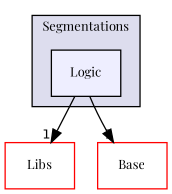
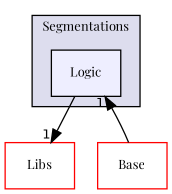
(98, 115) -> (121, 125)
